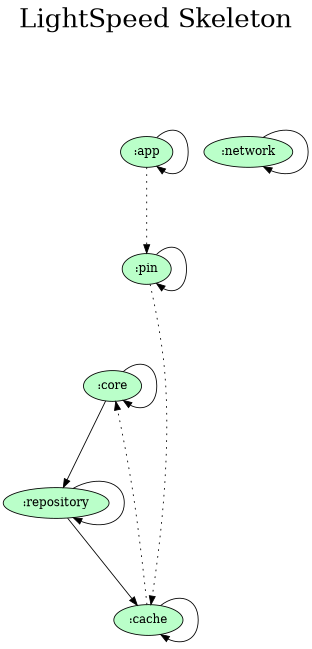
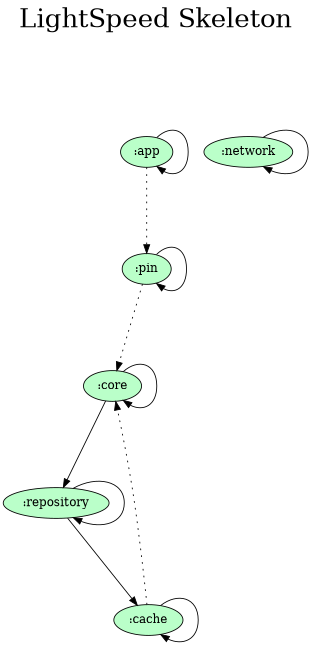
(167, 440) -> (131, 323)
